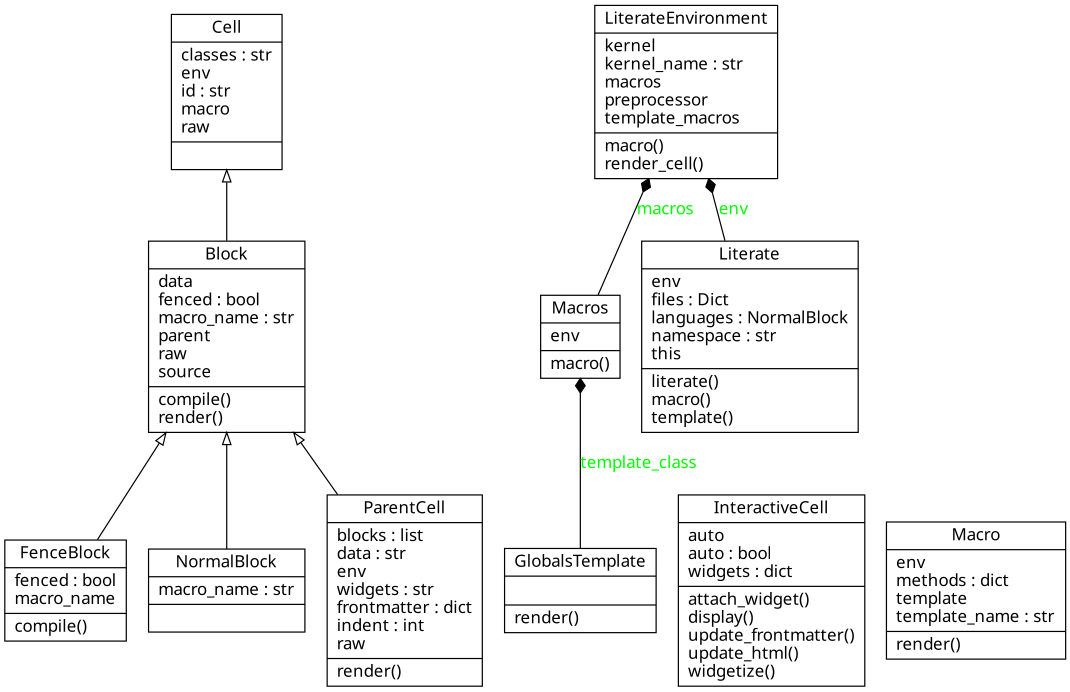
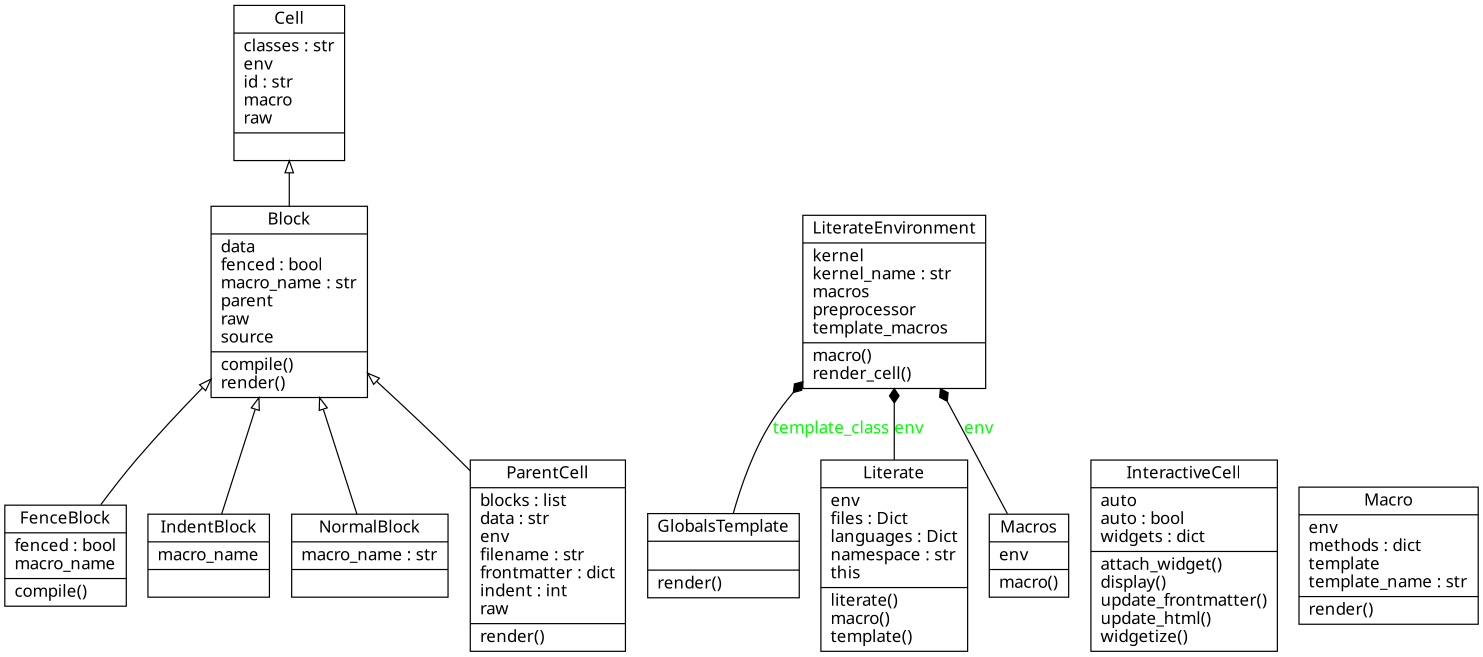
(666, 210) -> (979, 429)
(750, 318) -> (894, 537)
(580, 471) -> (757, 450)
none -> (209, 556)
(386, 590) -> (533, 555)
